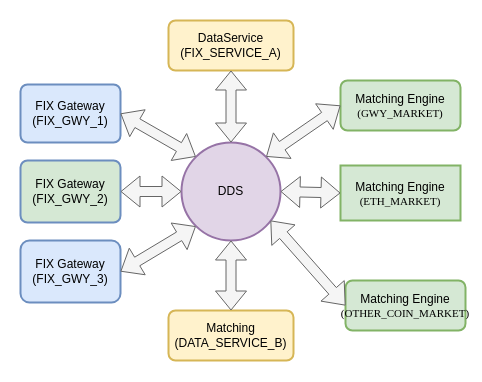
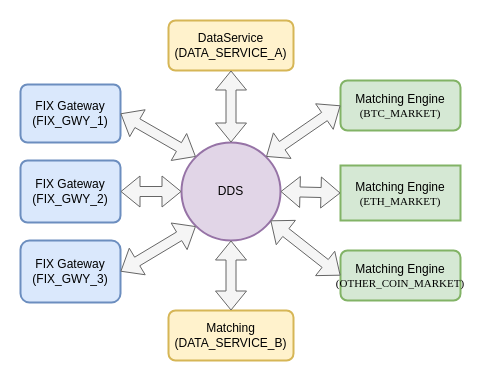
(231, 46) -> (231, 46)
(401, 106) -> (401, 106)
(71, 192) -> (71, 192)
(406, 306) -> (401, 276)
